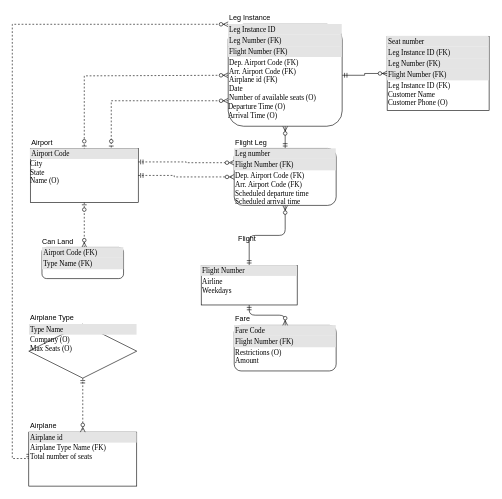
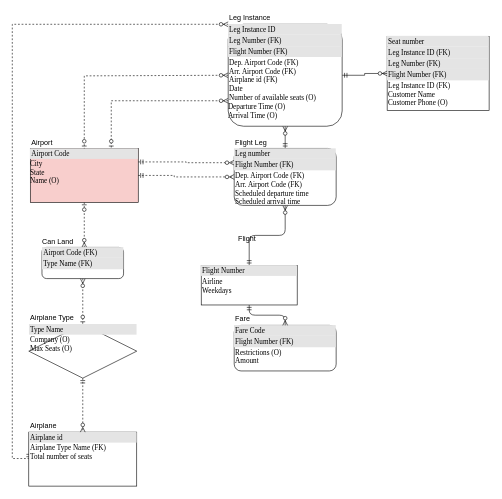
(84, 176) -> (84, 176)
none -> (83, 301)
